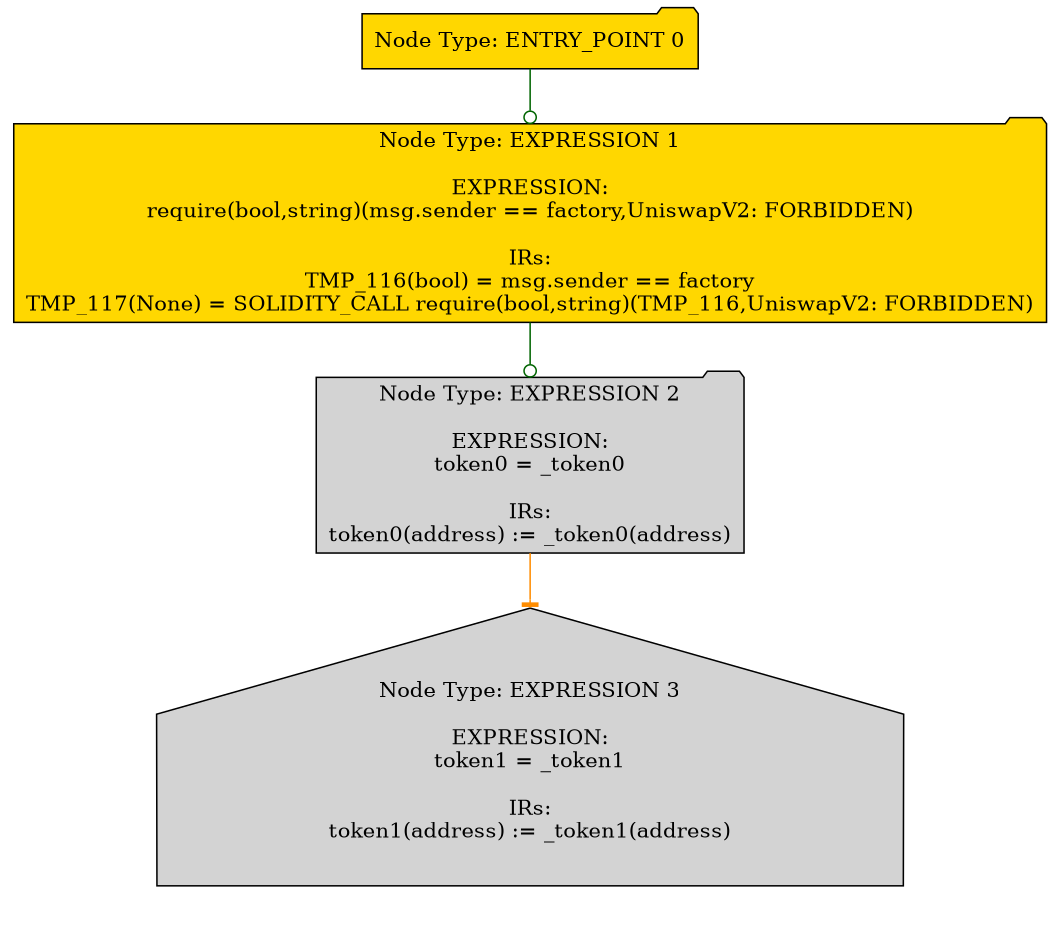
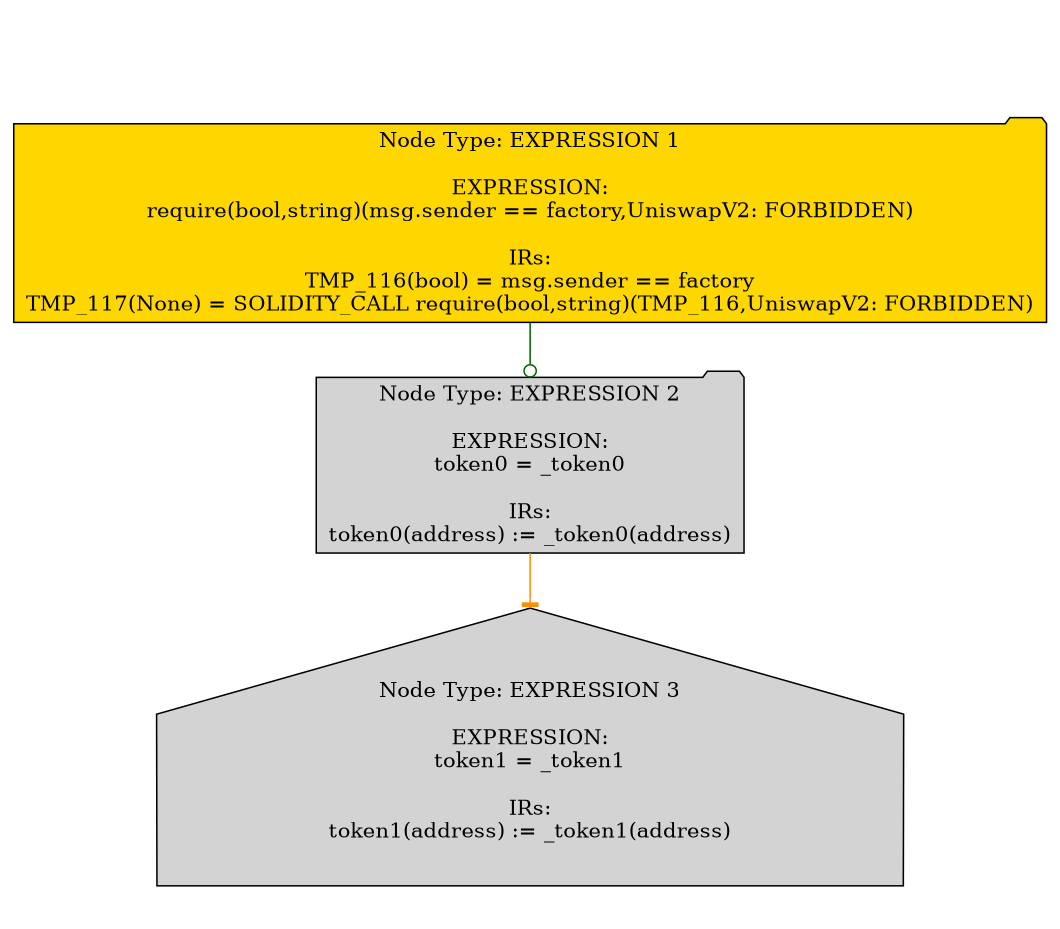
(530, 41) -> none
